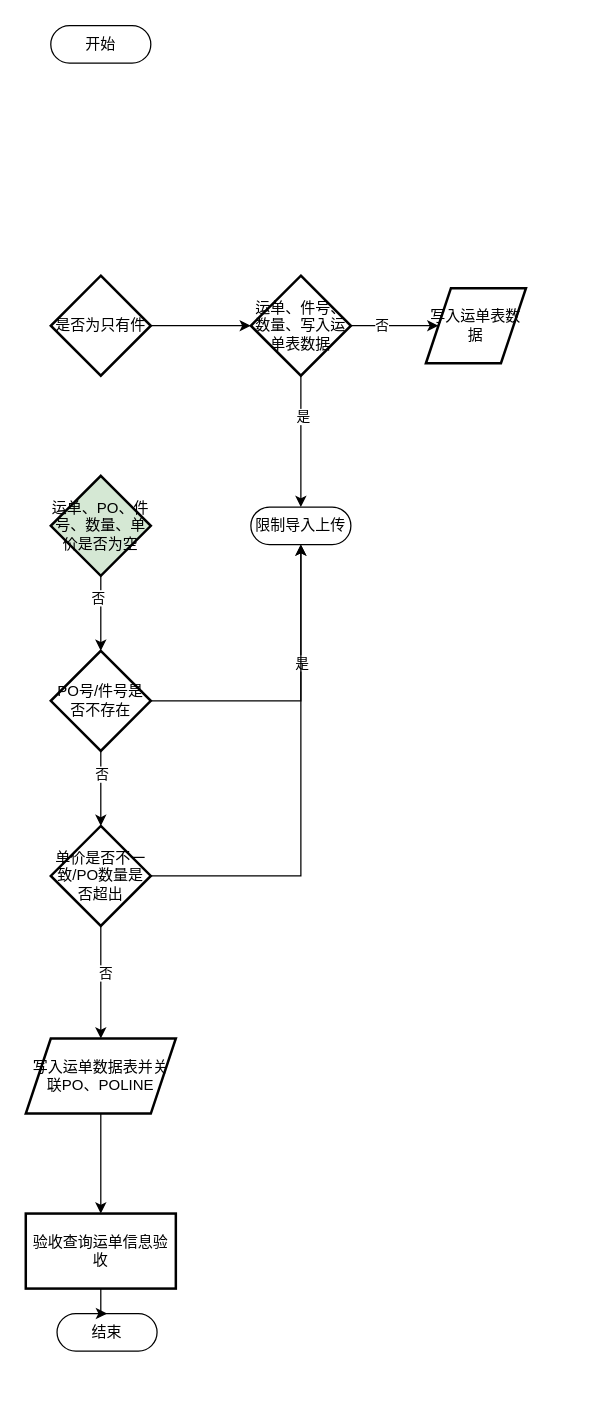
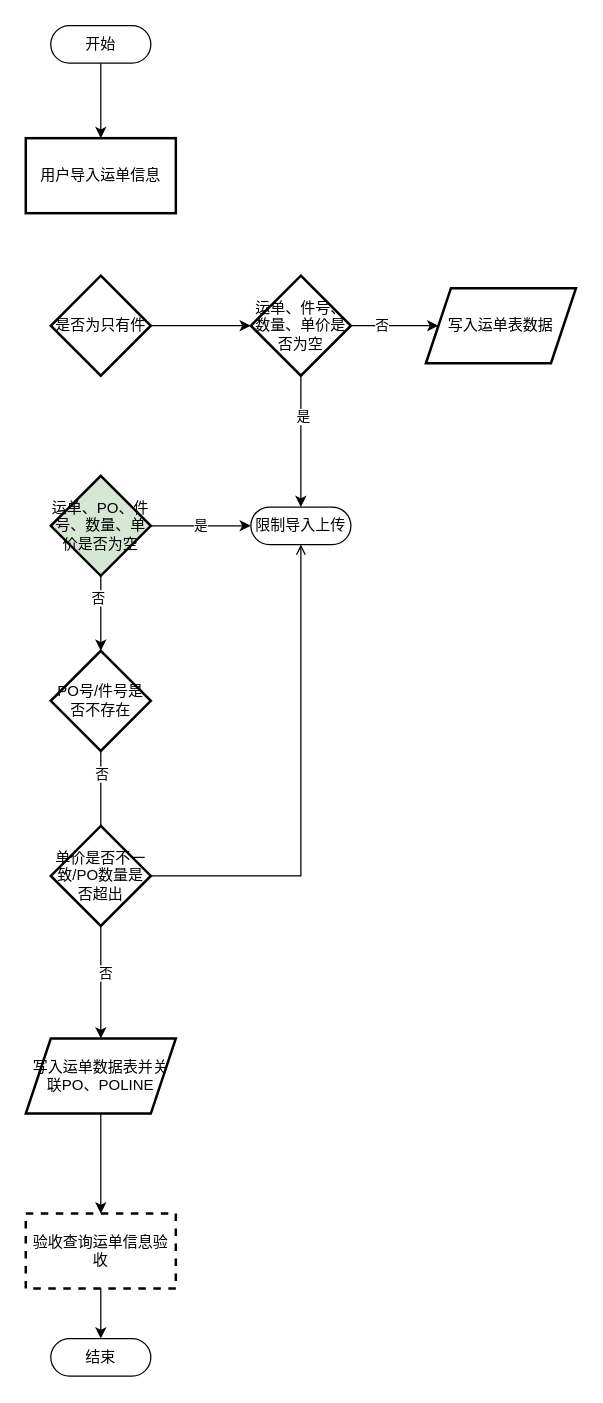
none -> (101, 96)
none -> (101, 176)
(301, 326) -> (301, 326)
(476, 326) -> (501, 326)
none -> (197, 526)
(224, 701) -> none
(301, 702) -> (301, 550)
(101, 816) -> (101, 819)
(101, 1251) -> (101, 1251)
(107, 1332) -> (101, 1357)
